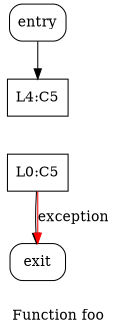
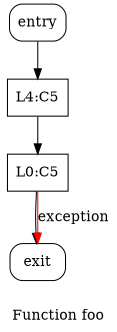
none -> (38, 130)
